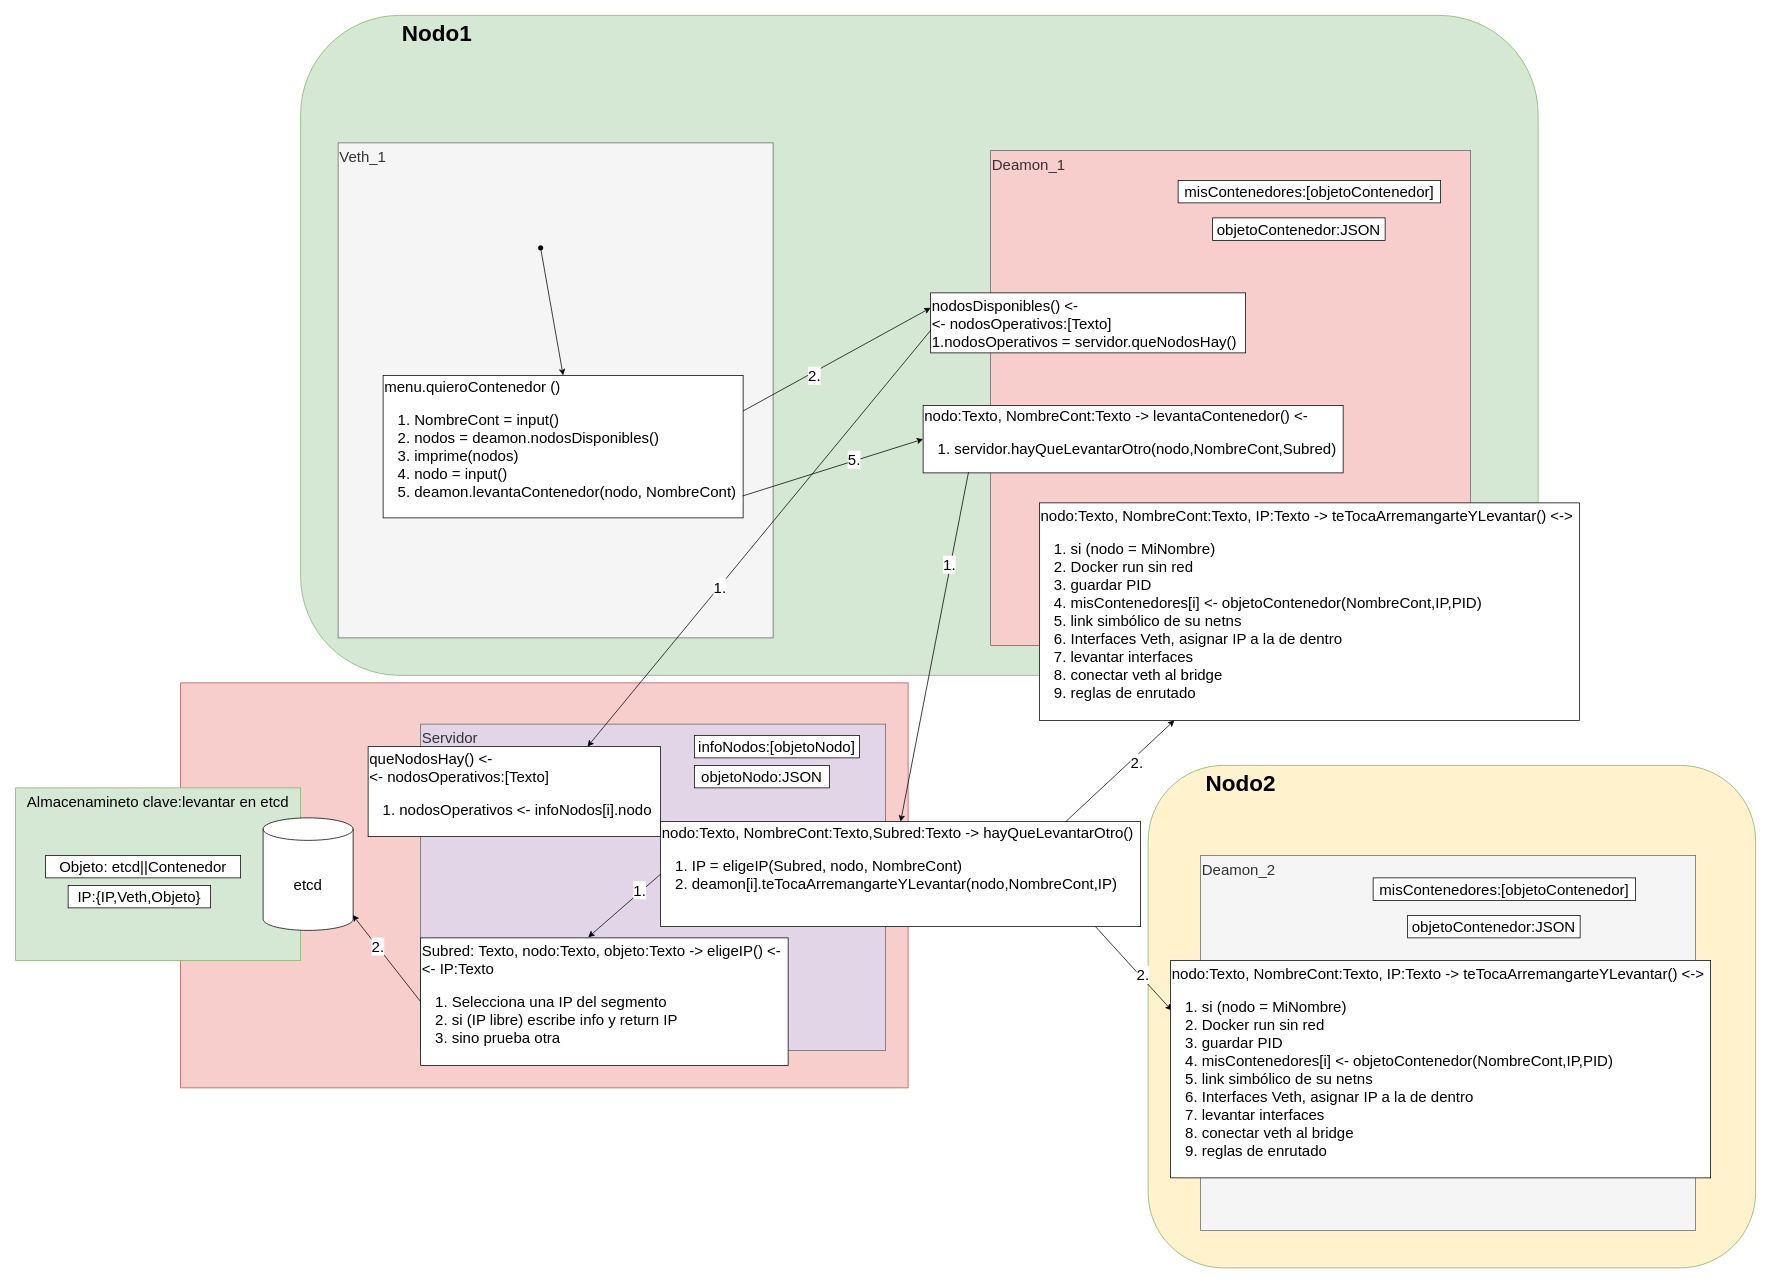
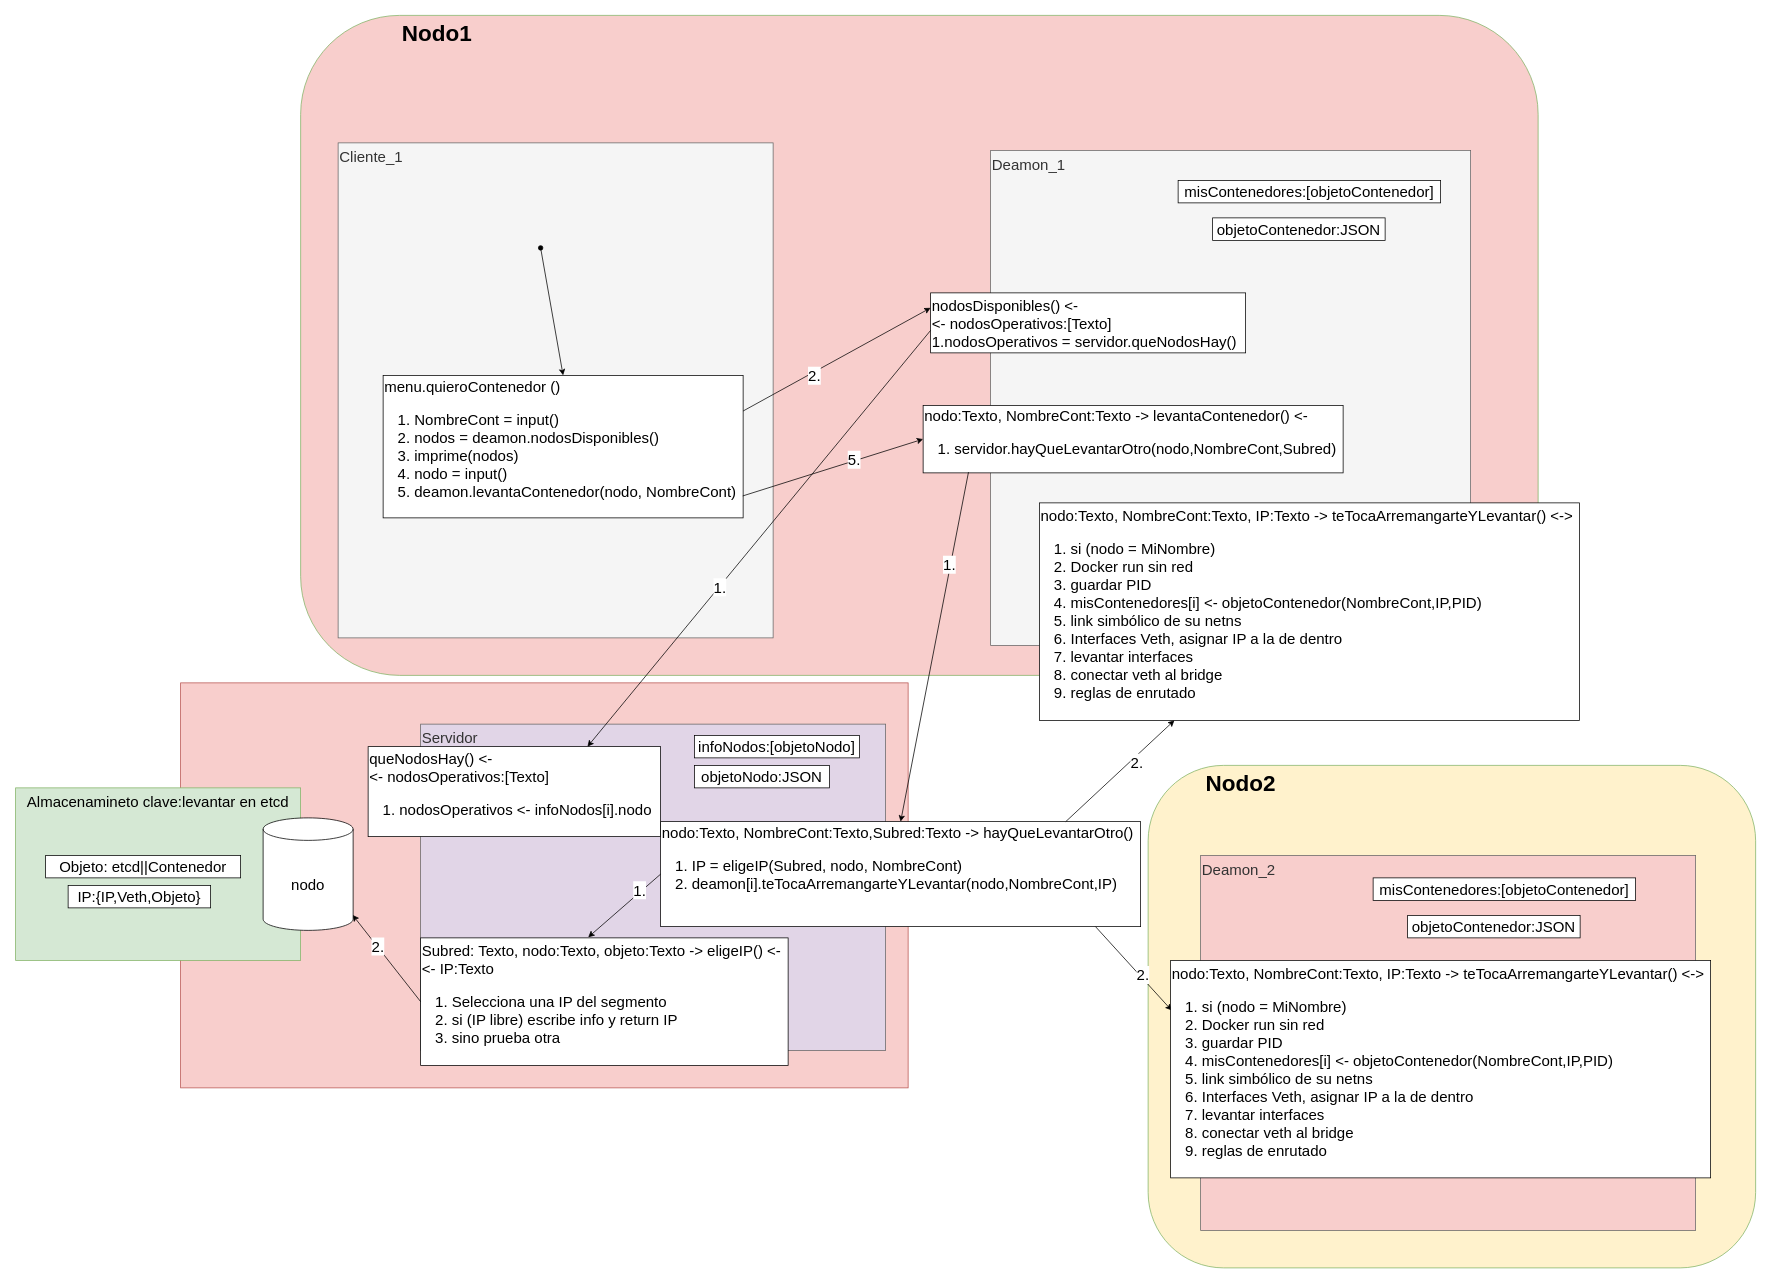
(365, 157) -> (373, 157)
(919, 345) -> (919, 345)
(1230, 398) -> (1230, 398)
(1235, 870) -> (1235, 870)
(308, 884) -> (308, 884)
